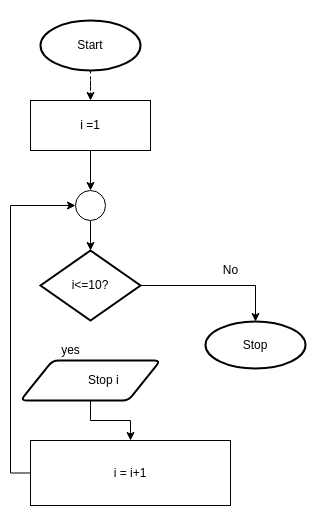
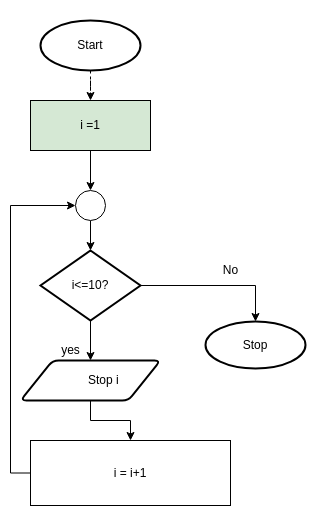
(91, 126) -> (91, 126)
none -> (91, 337)
